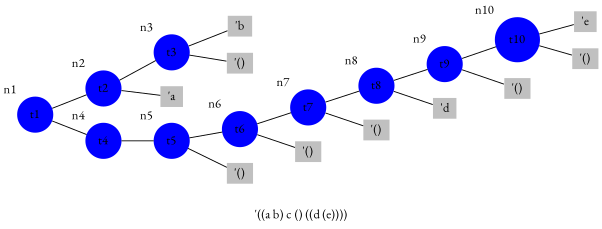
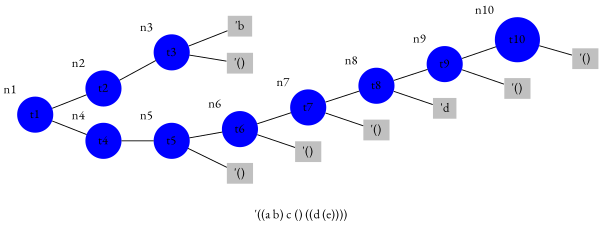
(585, 22) -> none
(172, 97) -> none
